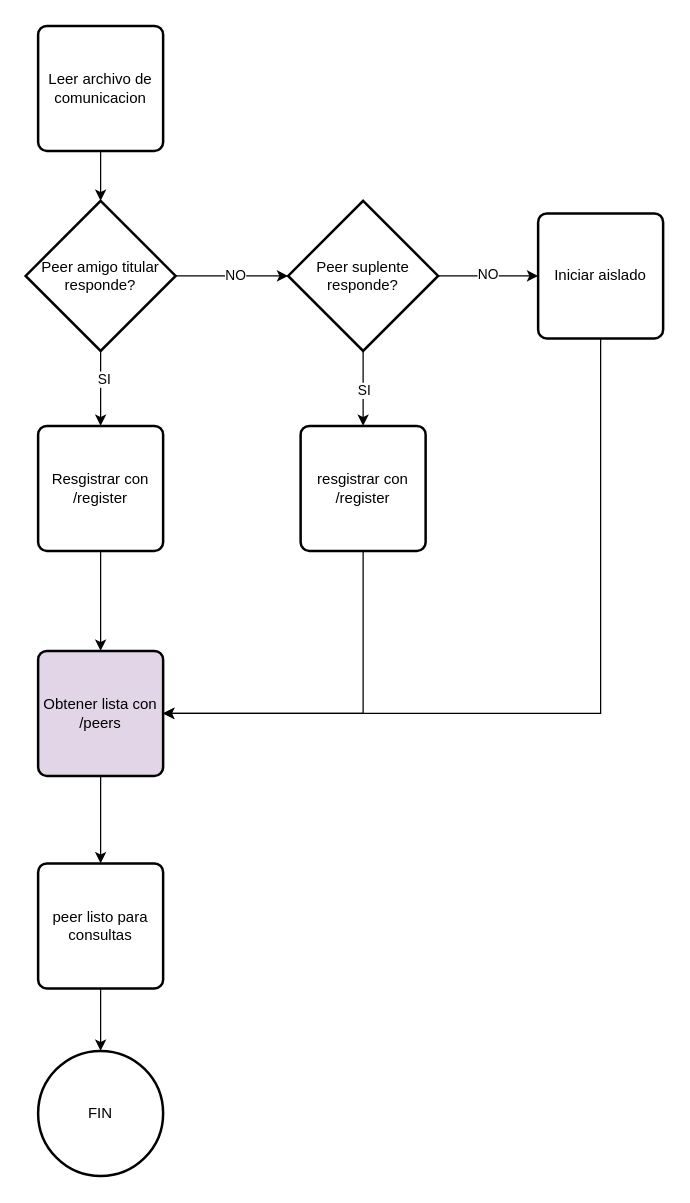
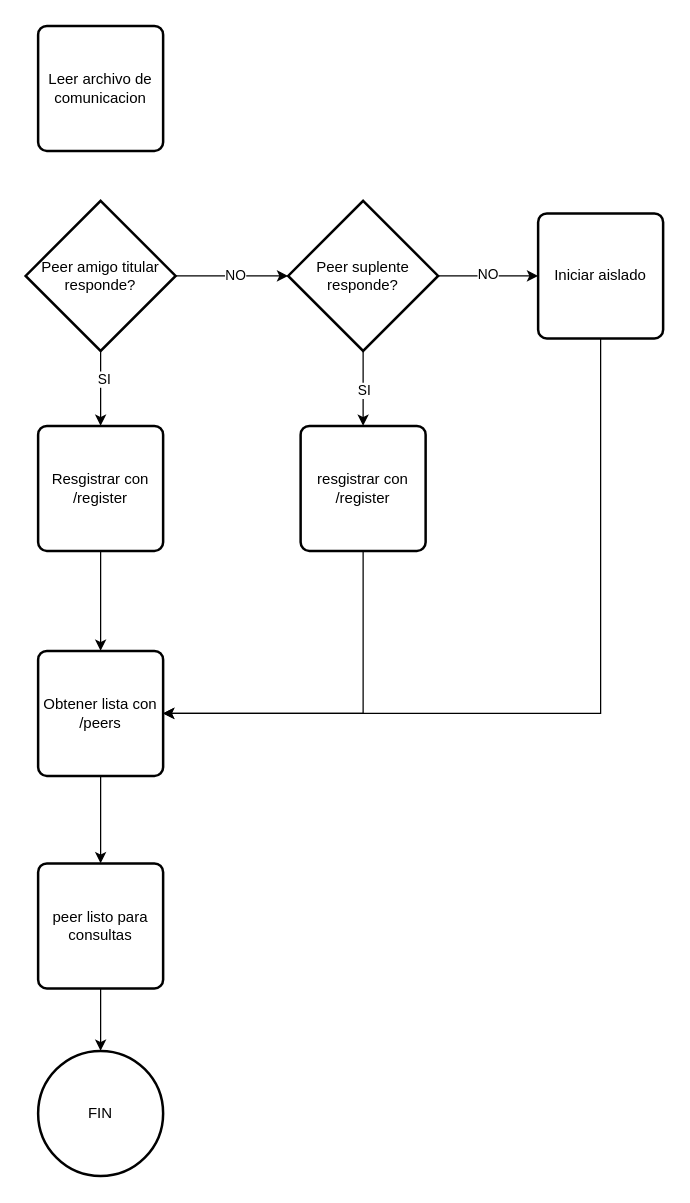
(101, 172) -> none
(101, 713) -> (101, 713)
